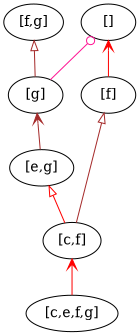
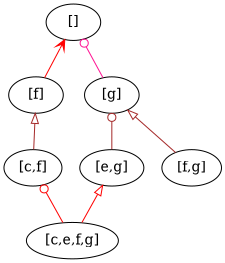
(35, 64) -> (155, 135)
(39, 136) -> (112, 135)
(59, 209) -> (90, 208)
(72, 282) -> (54, 208)
